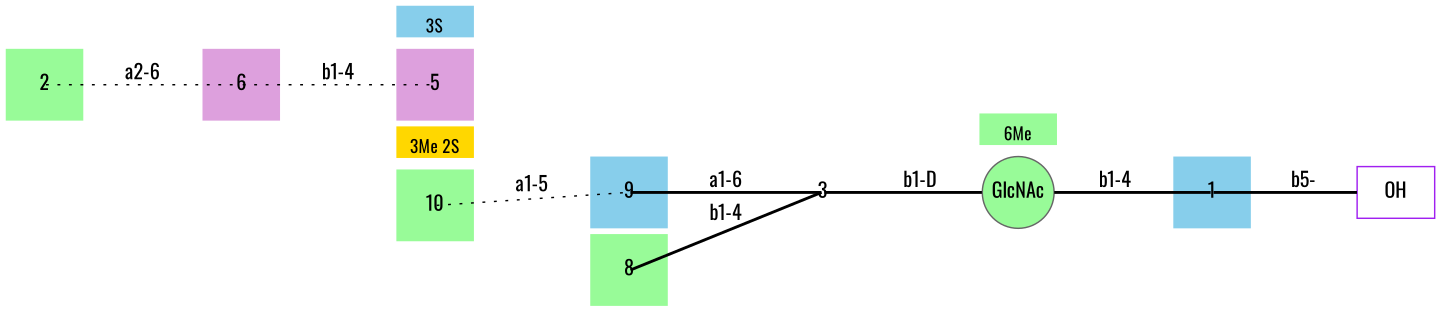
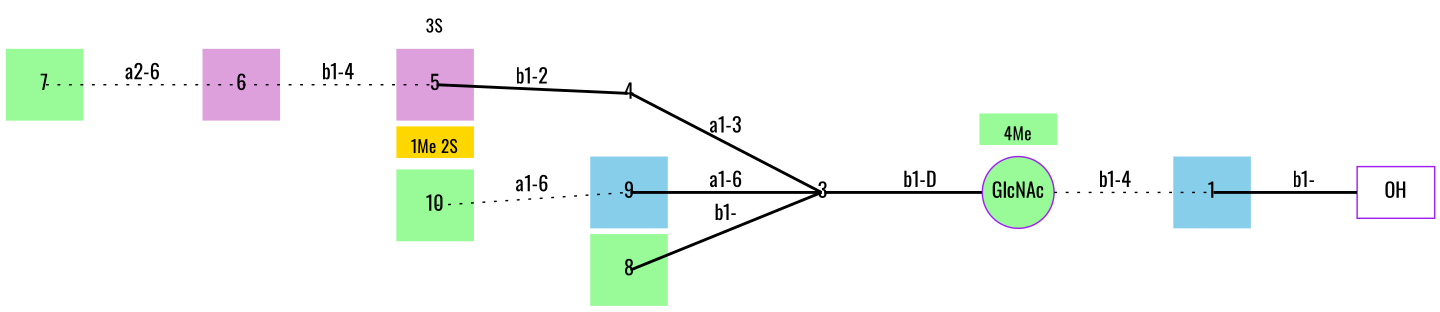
(435, 22) -> (435, 22)
(45, 85) -> (45, 85)
none -> (629, 93)
(1018, 129) -> (1018, 129)
(435, 142) -> (435, 142)
(1304, 182) -> (1304, 182)
(532, 186) -> (532, 186)
(1018, 192) -> (1018, 192)
(1132, 192) -> (1132, 192)
(726, 215) -> (726, 215)
